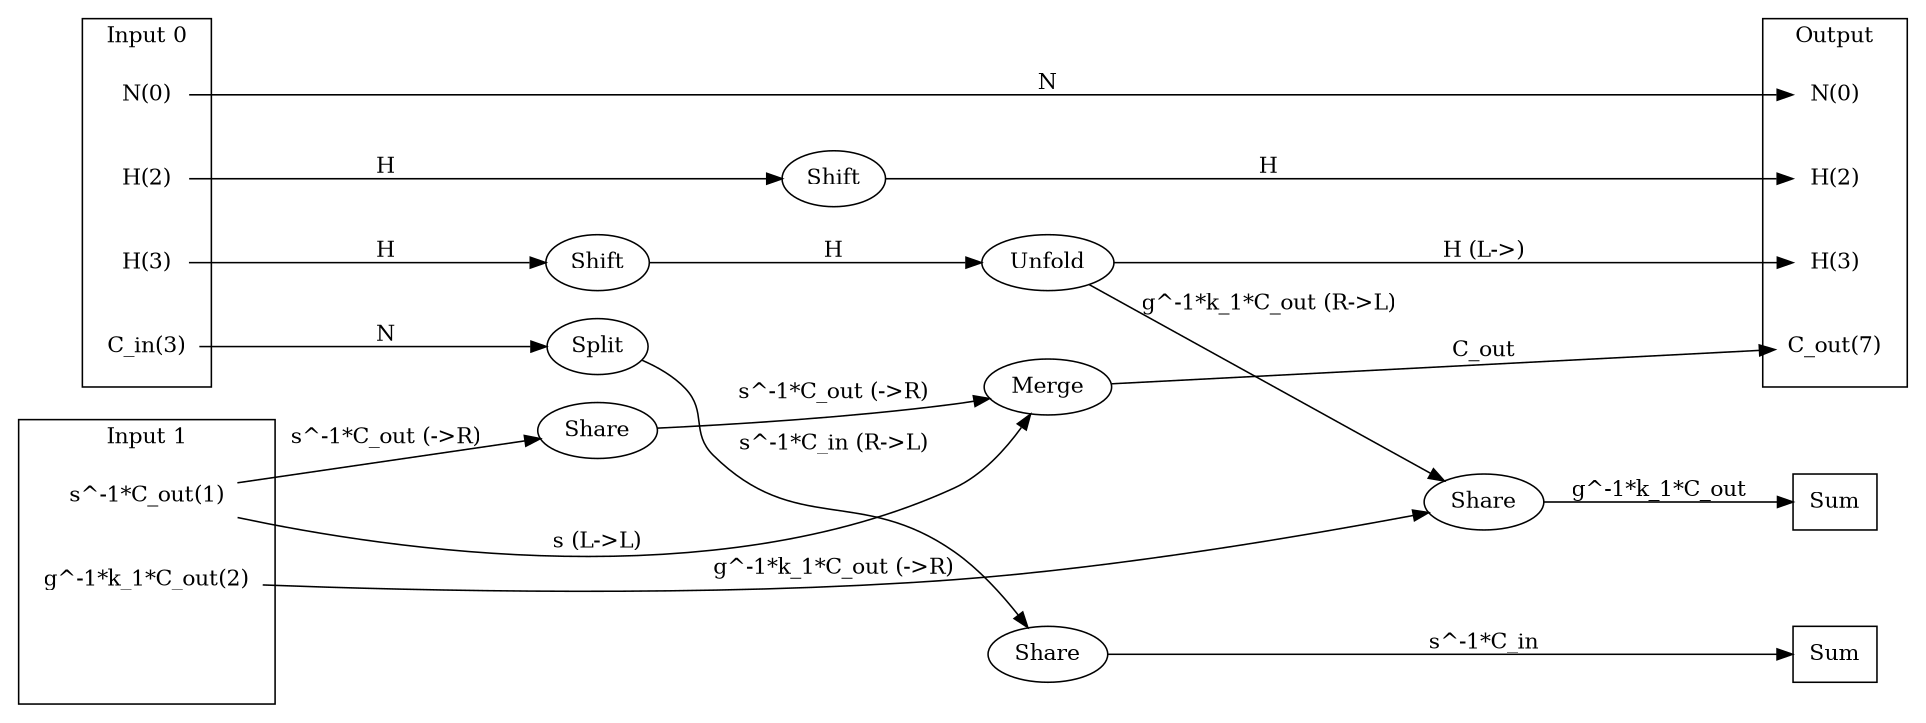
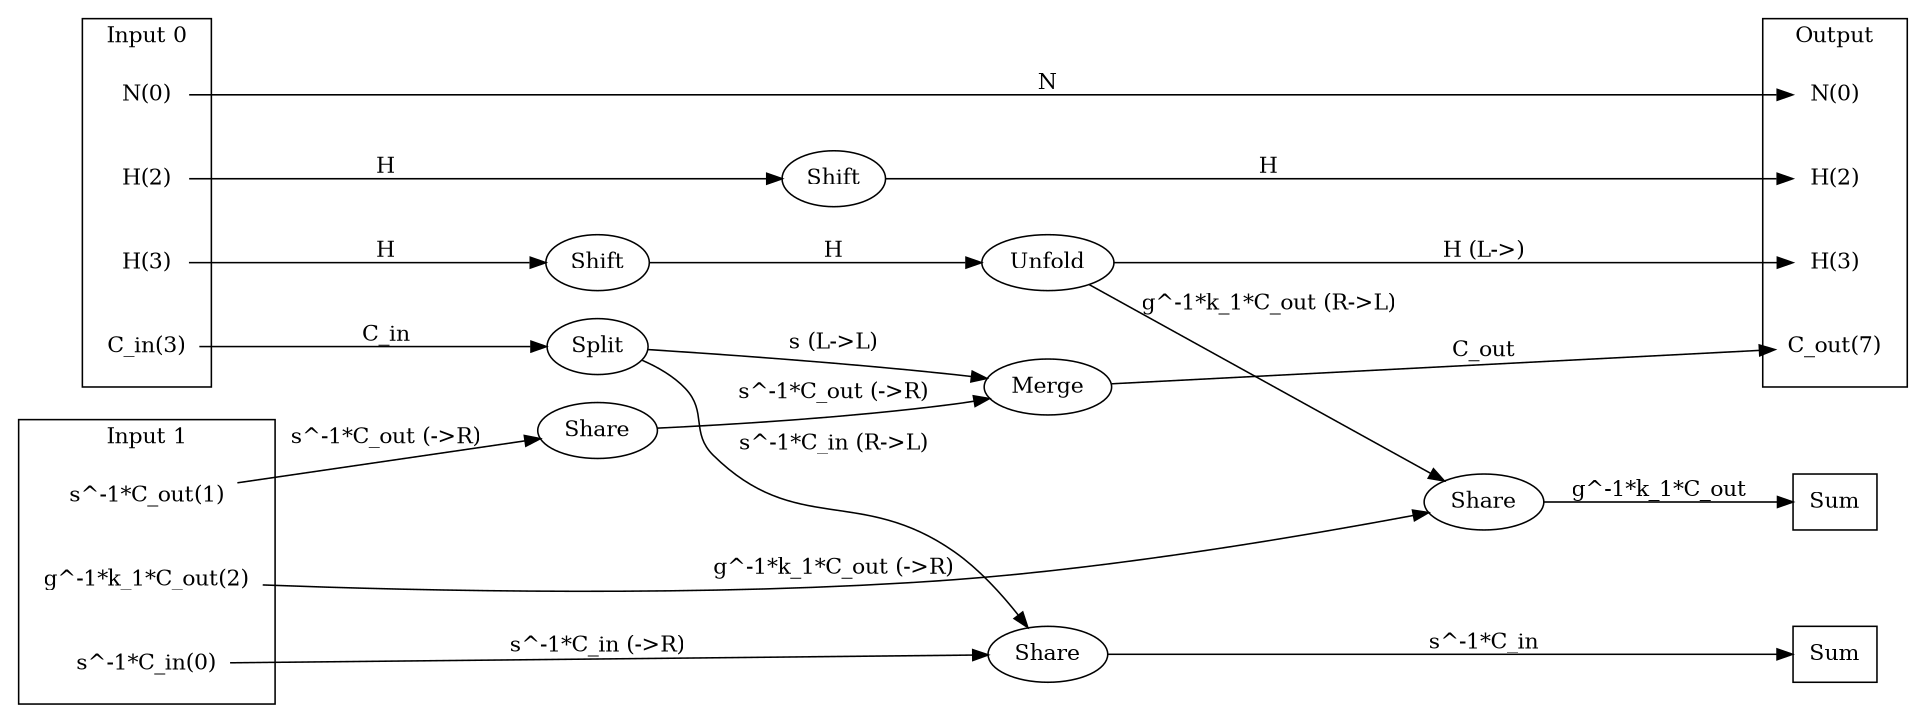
(386, 335) -> (386, 335)
(645, 555) -> (810, 361)
none -> (147, 664)
